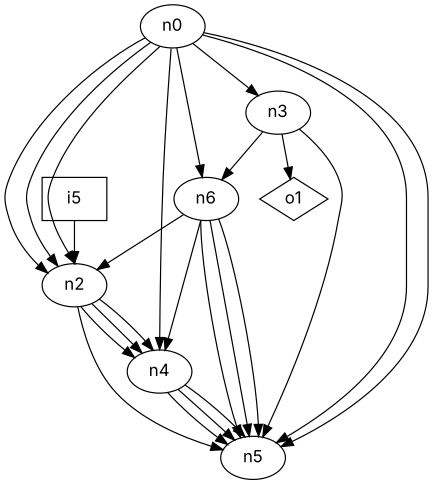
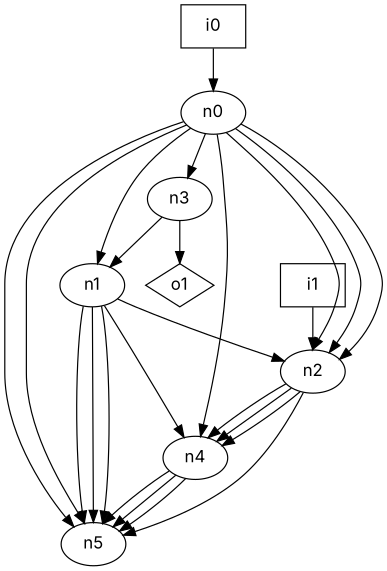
none -> (213, 26)
(74, 199) -> (313, 285)
(206, 199) -> (92, 285)
(326, 275) -> none
